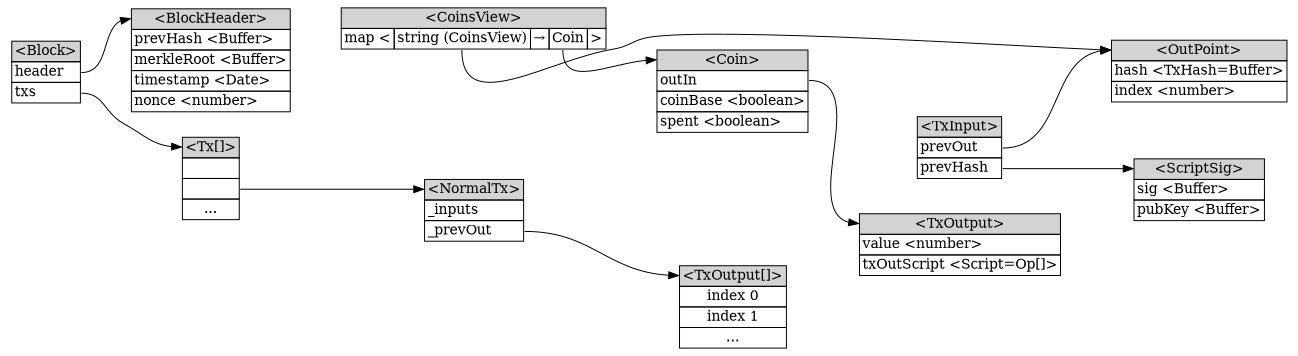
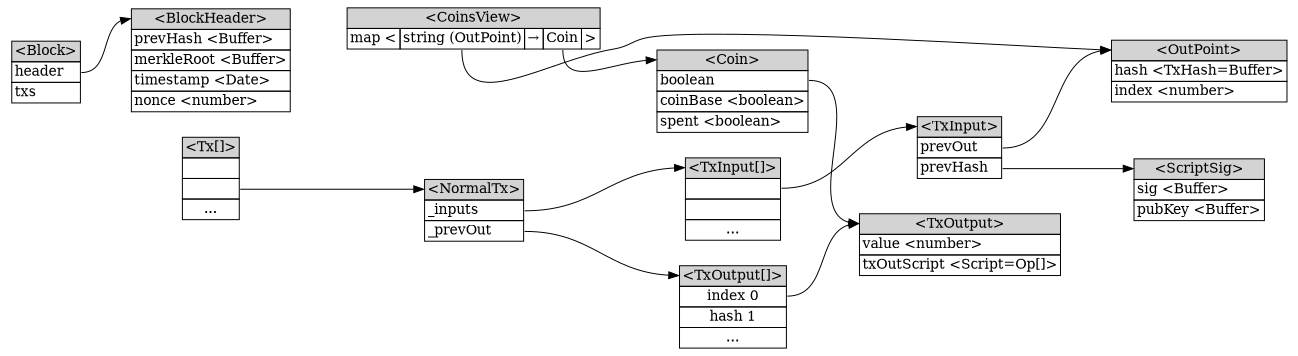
(462, 38) -> (462, 38)
(679, 80) -> (687, 80)
(123, 124) -> none
none -> (732, 199)
none -> (821, 265)
(733, 317) -> (733, 317)
